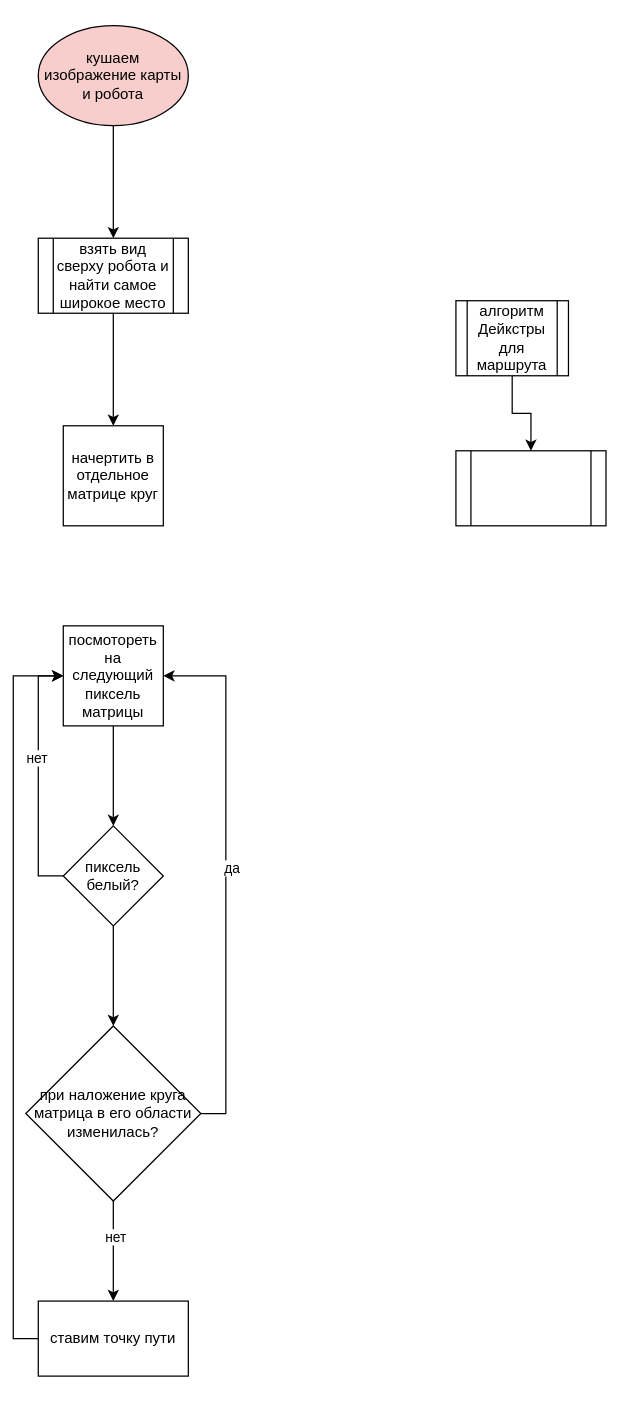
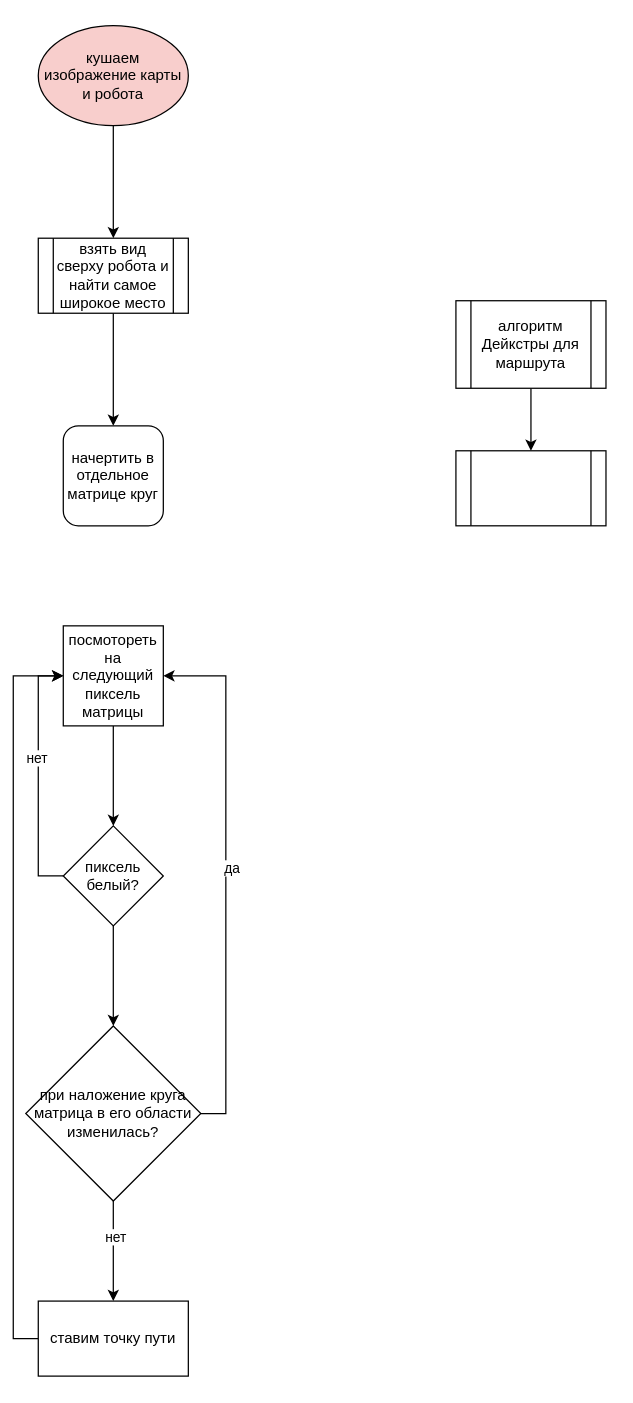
(512, 338) -> (531, 344)
(113, 476) -> (113, 476)
